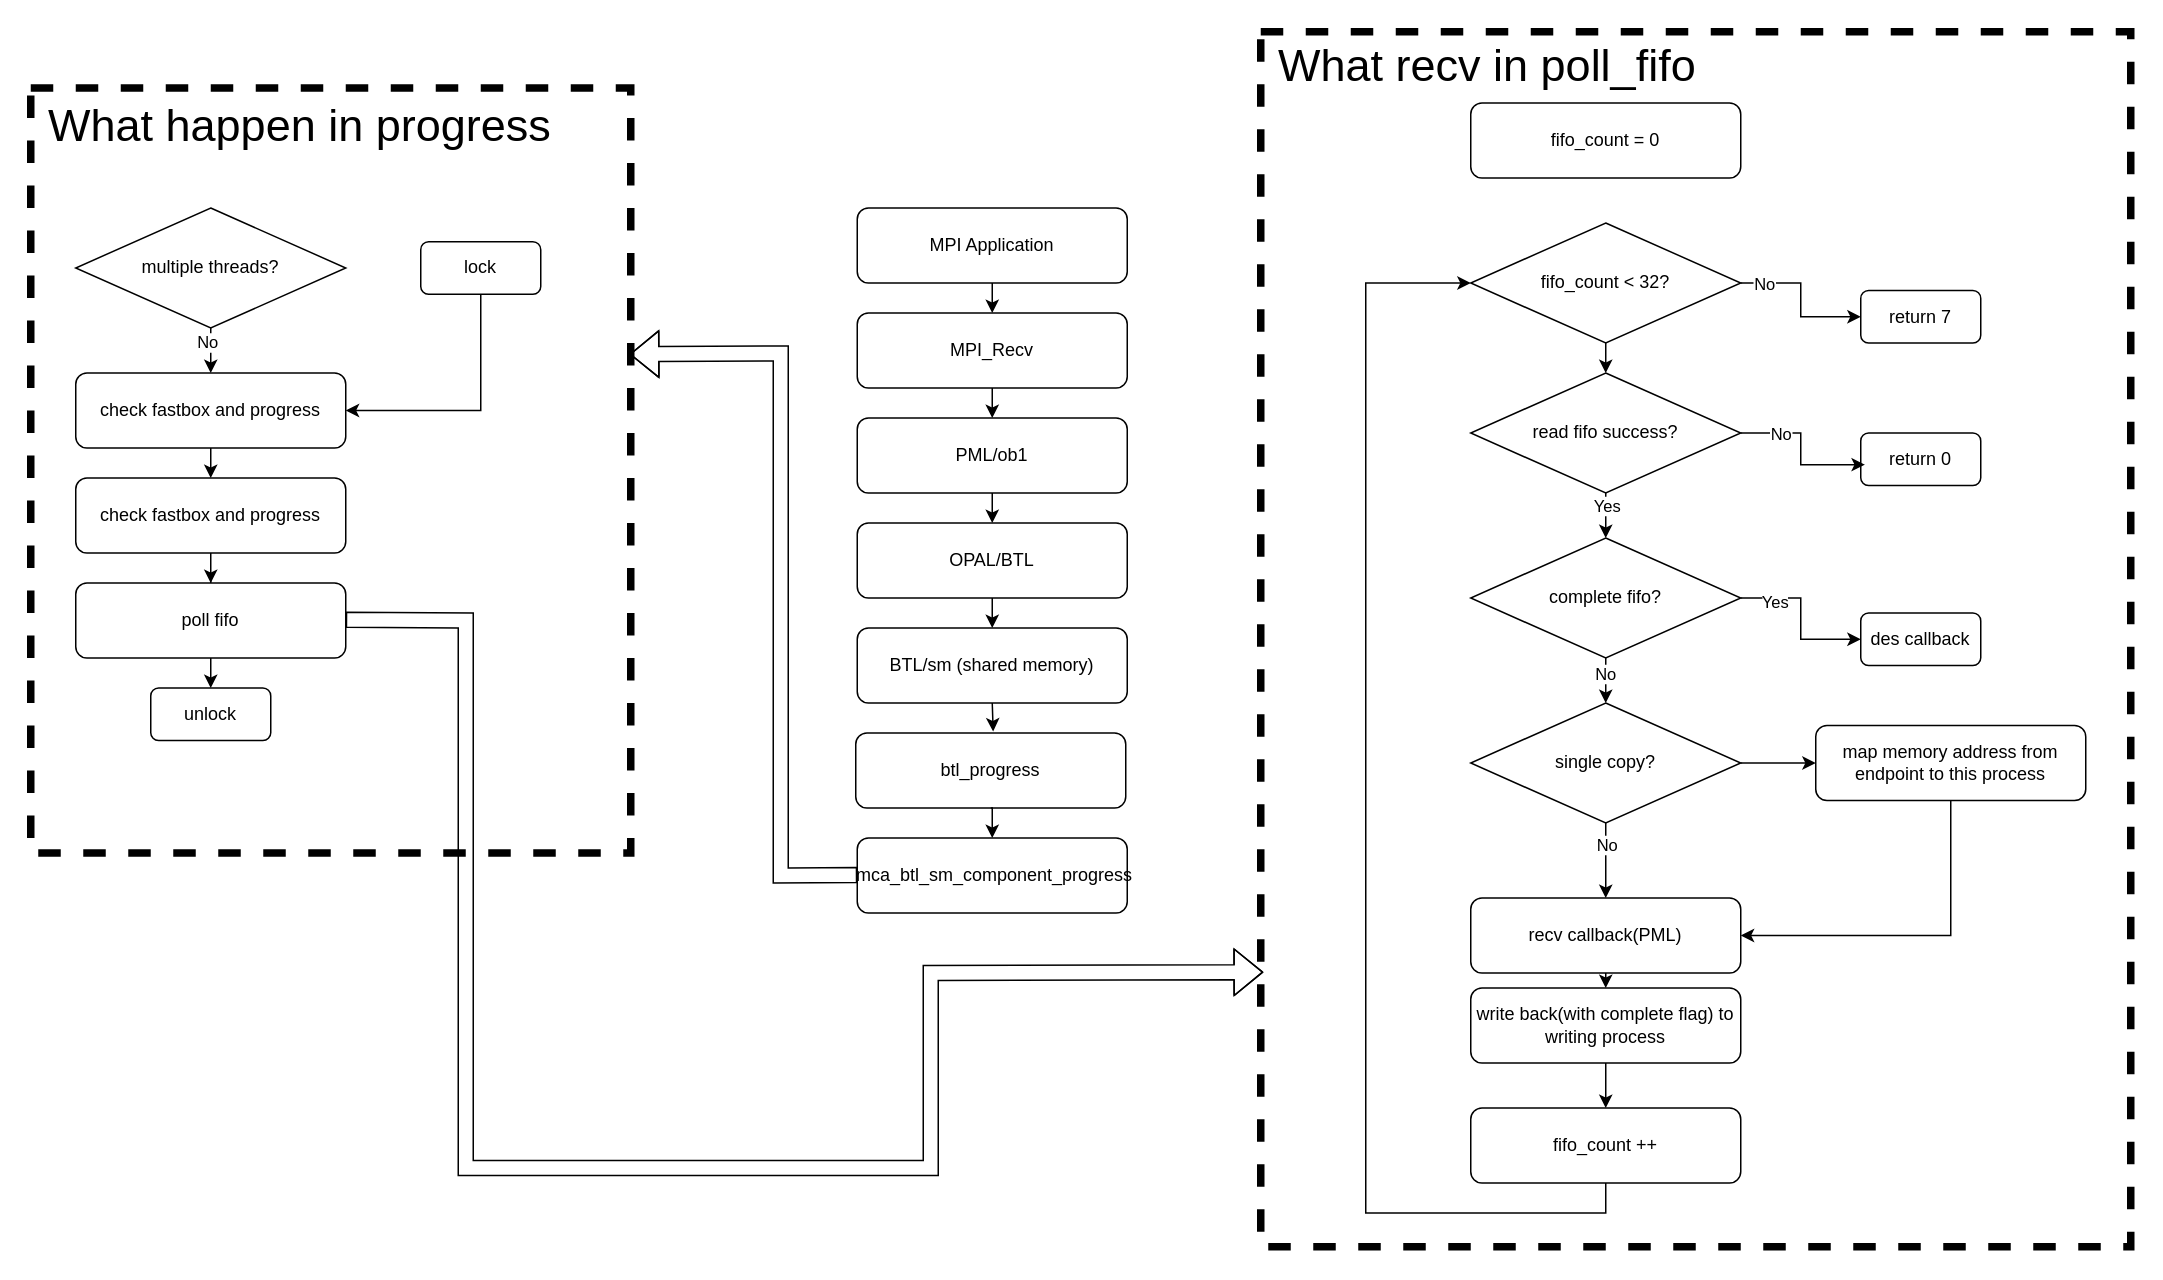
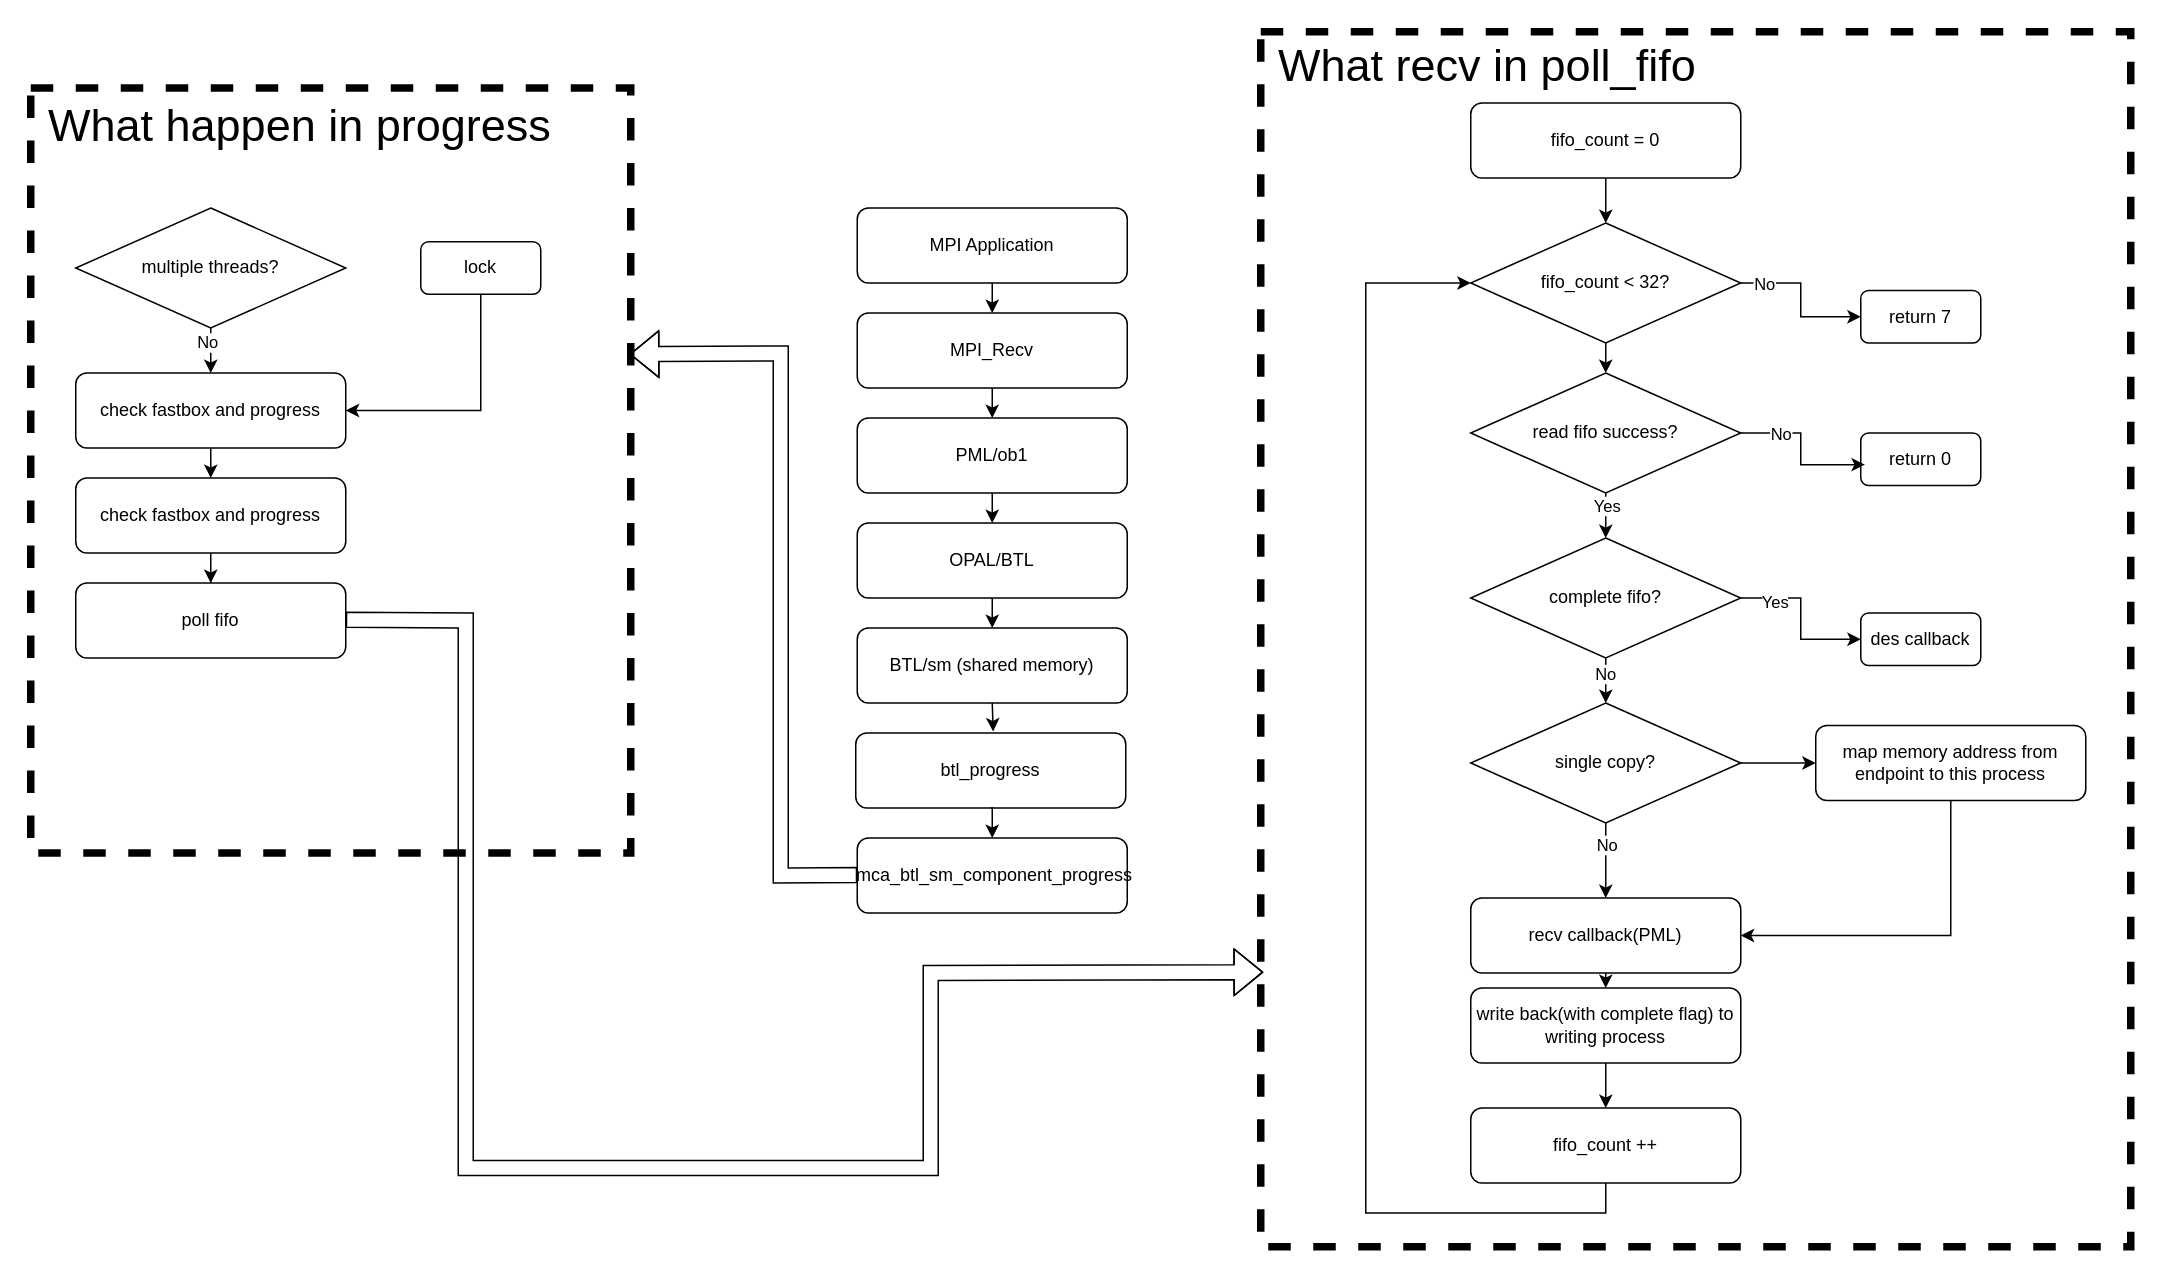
none -> (1606, 195)
(211, 668) -> none
(211, 714) -> none
